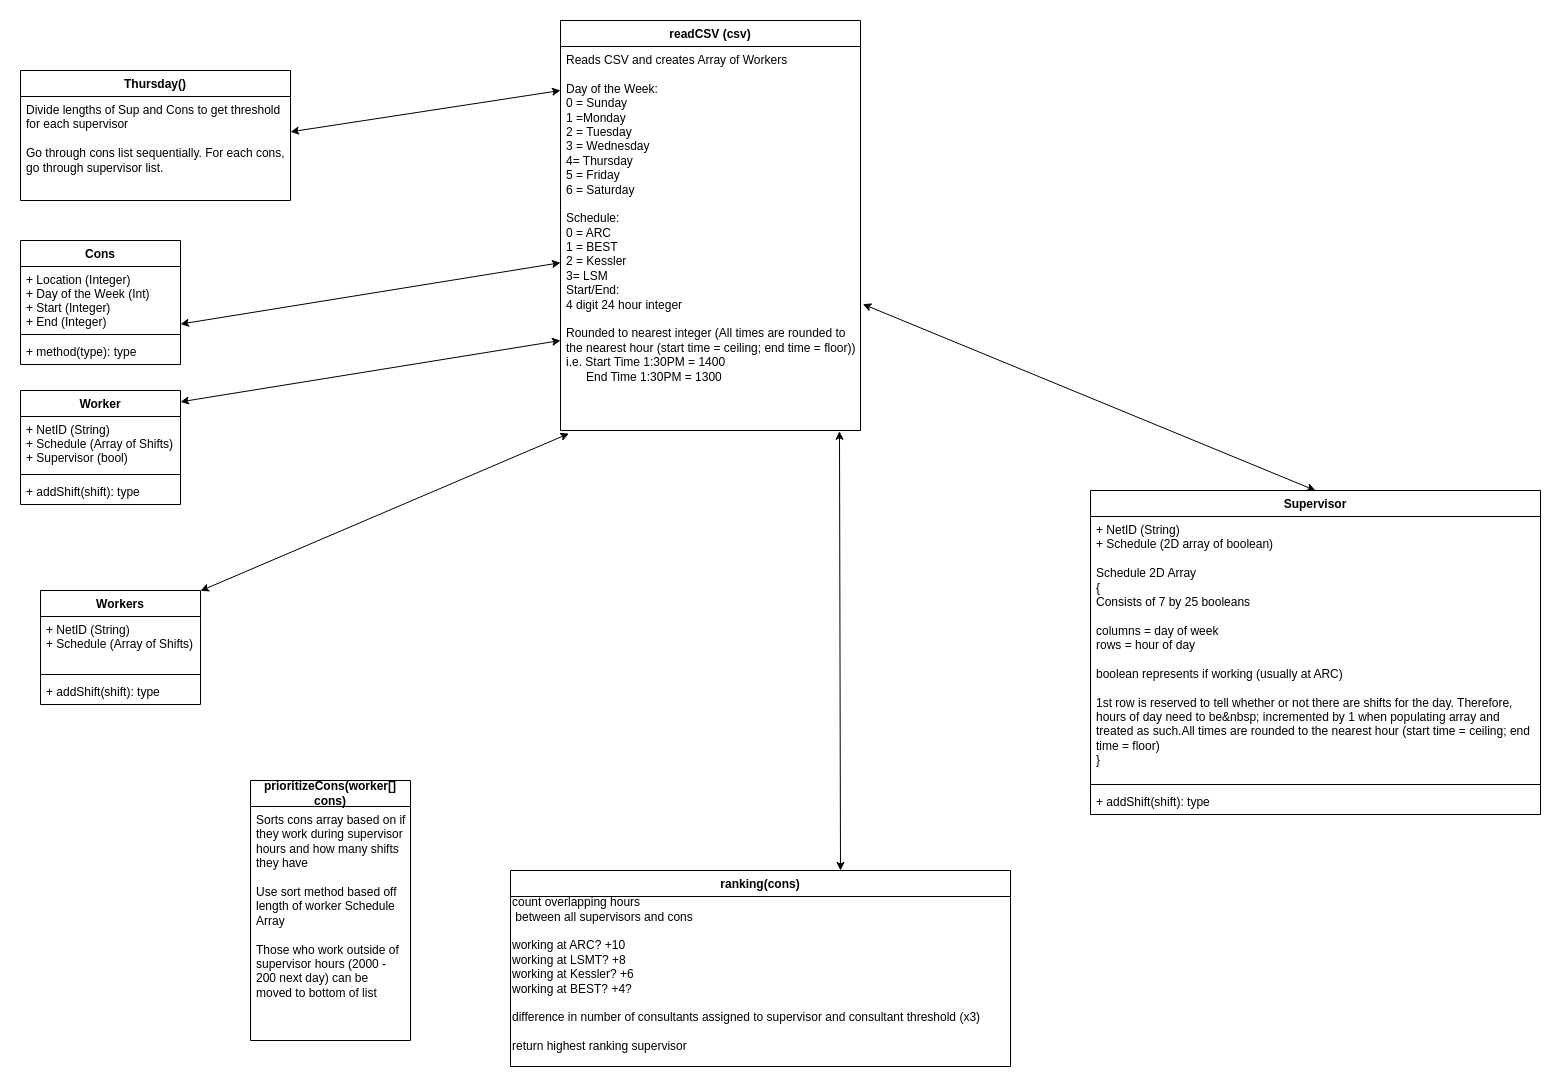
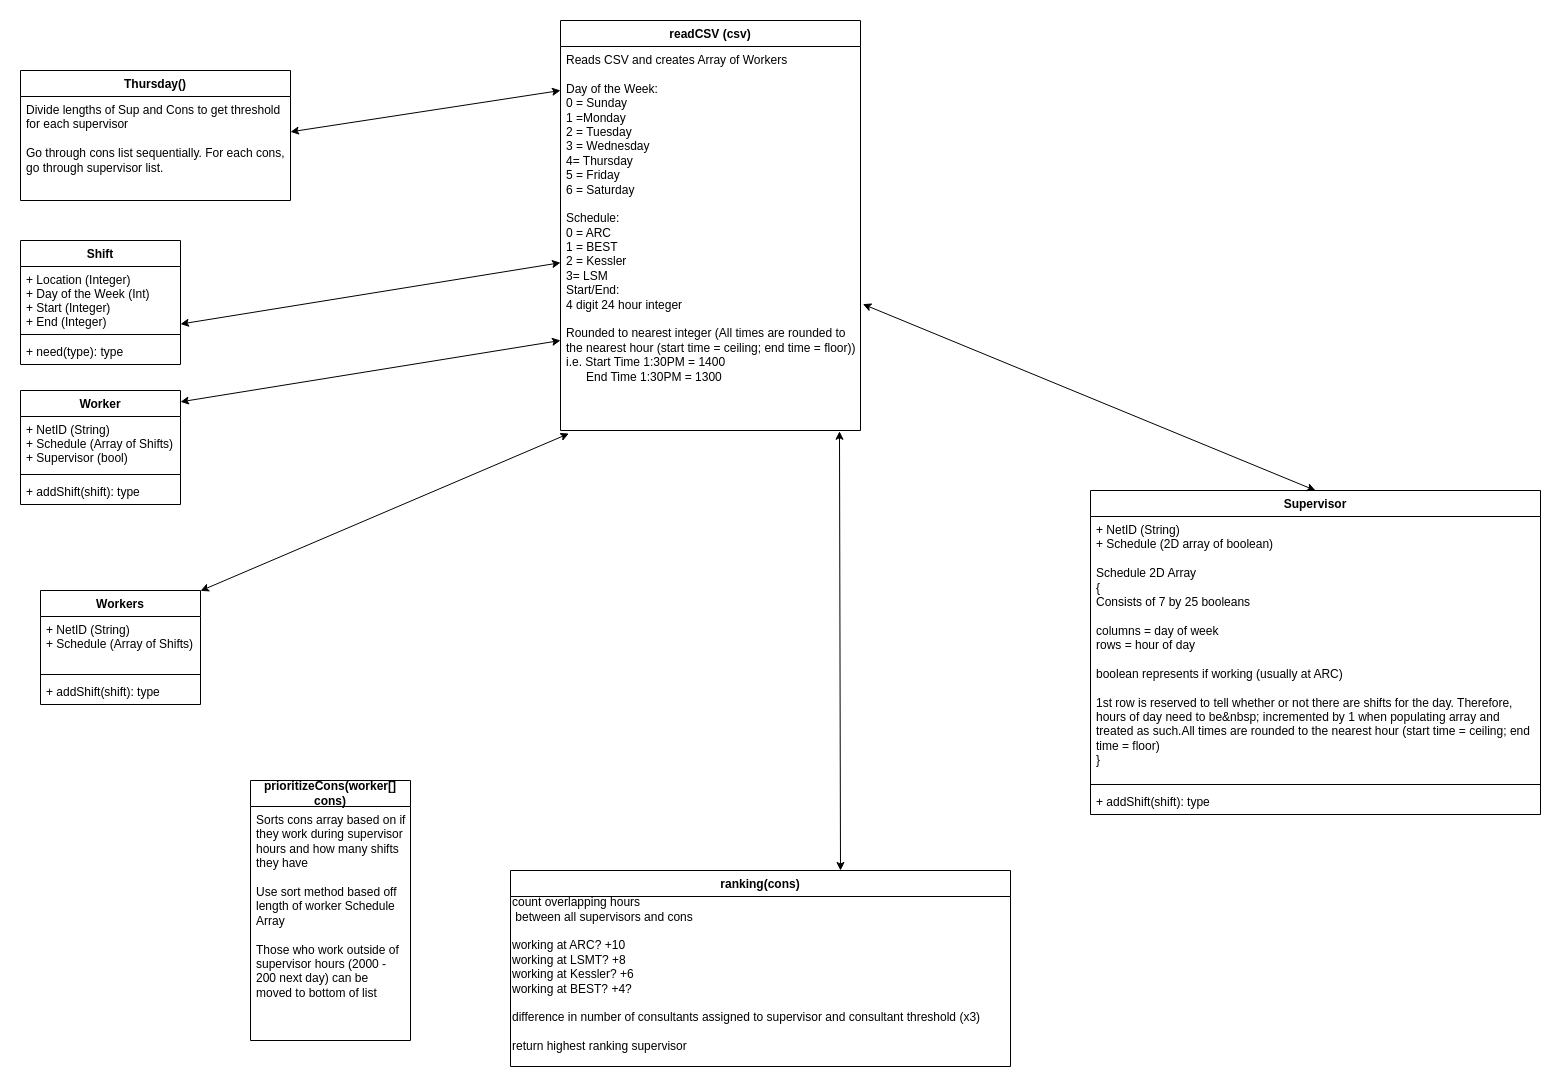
(100, 254) -> (100, 254)
(89, 352) -> (82, 352)
